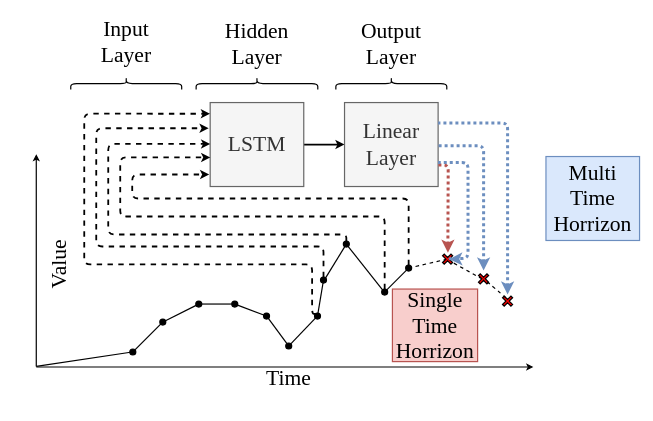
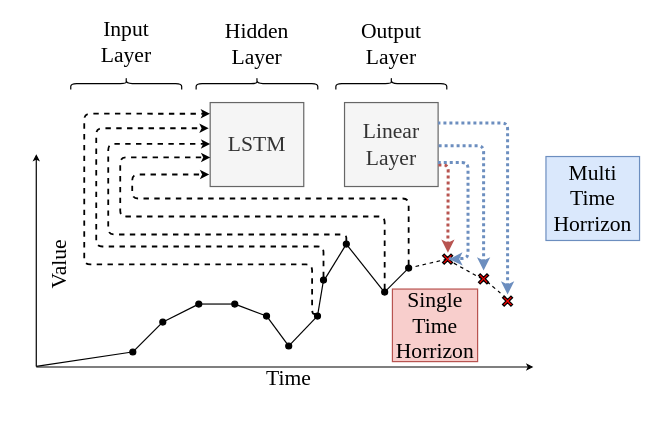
(321, 144) -> none
